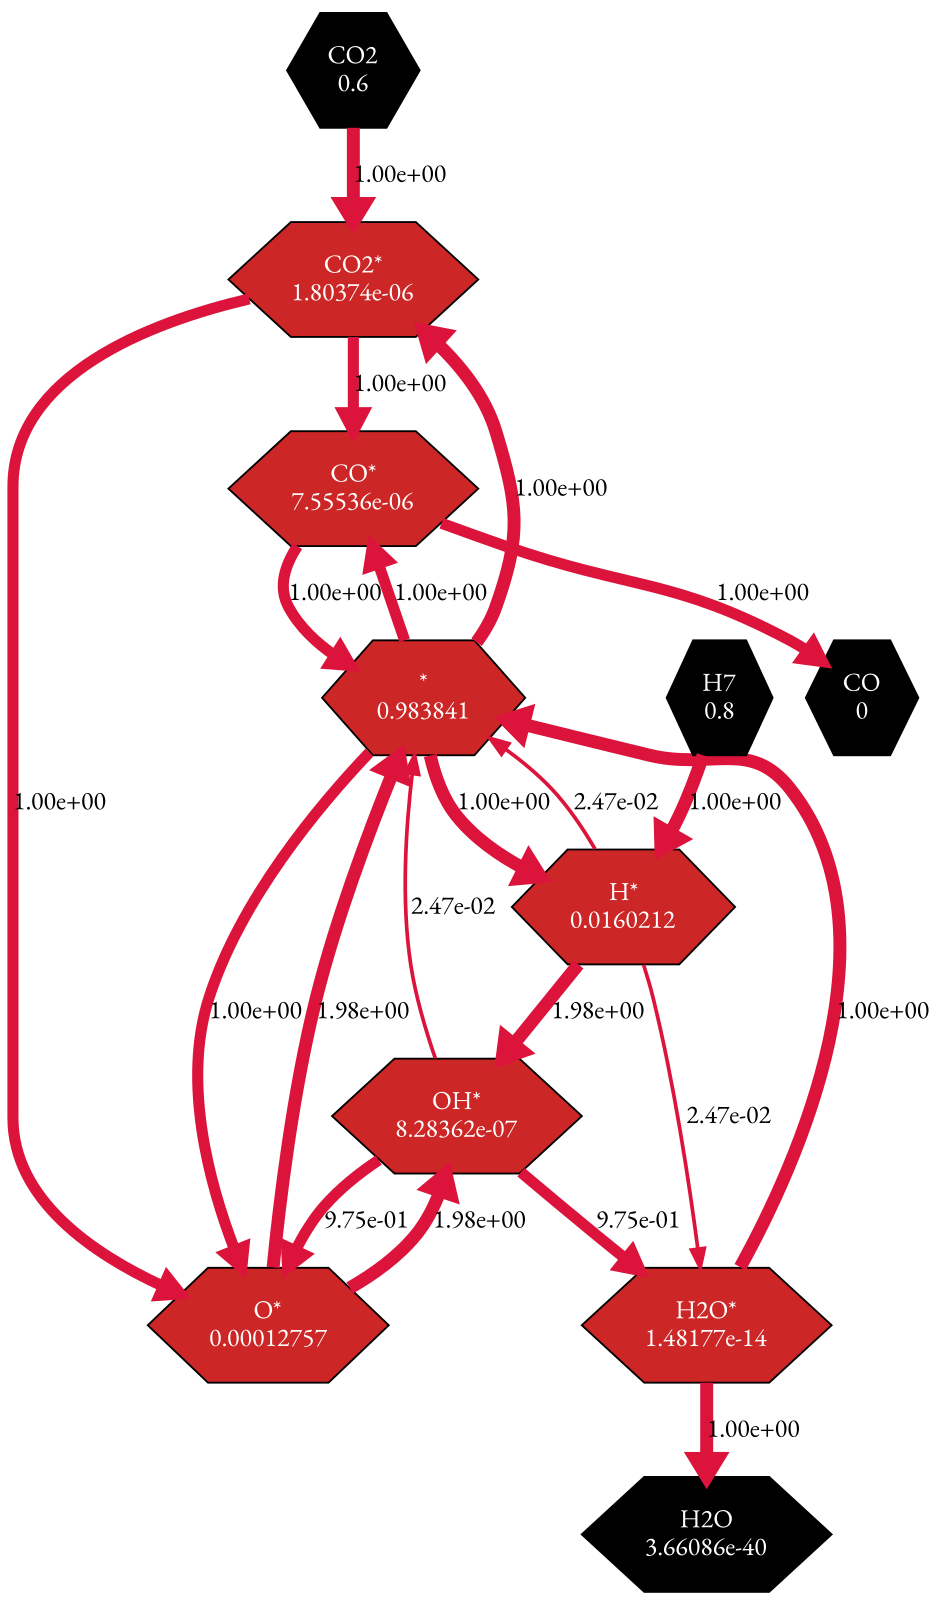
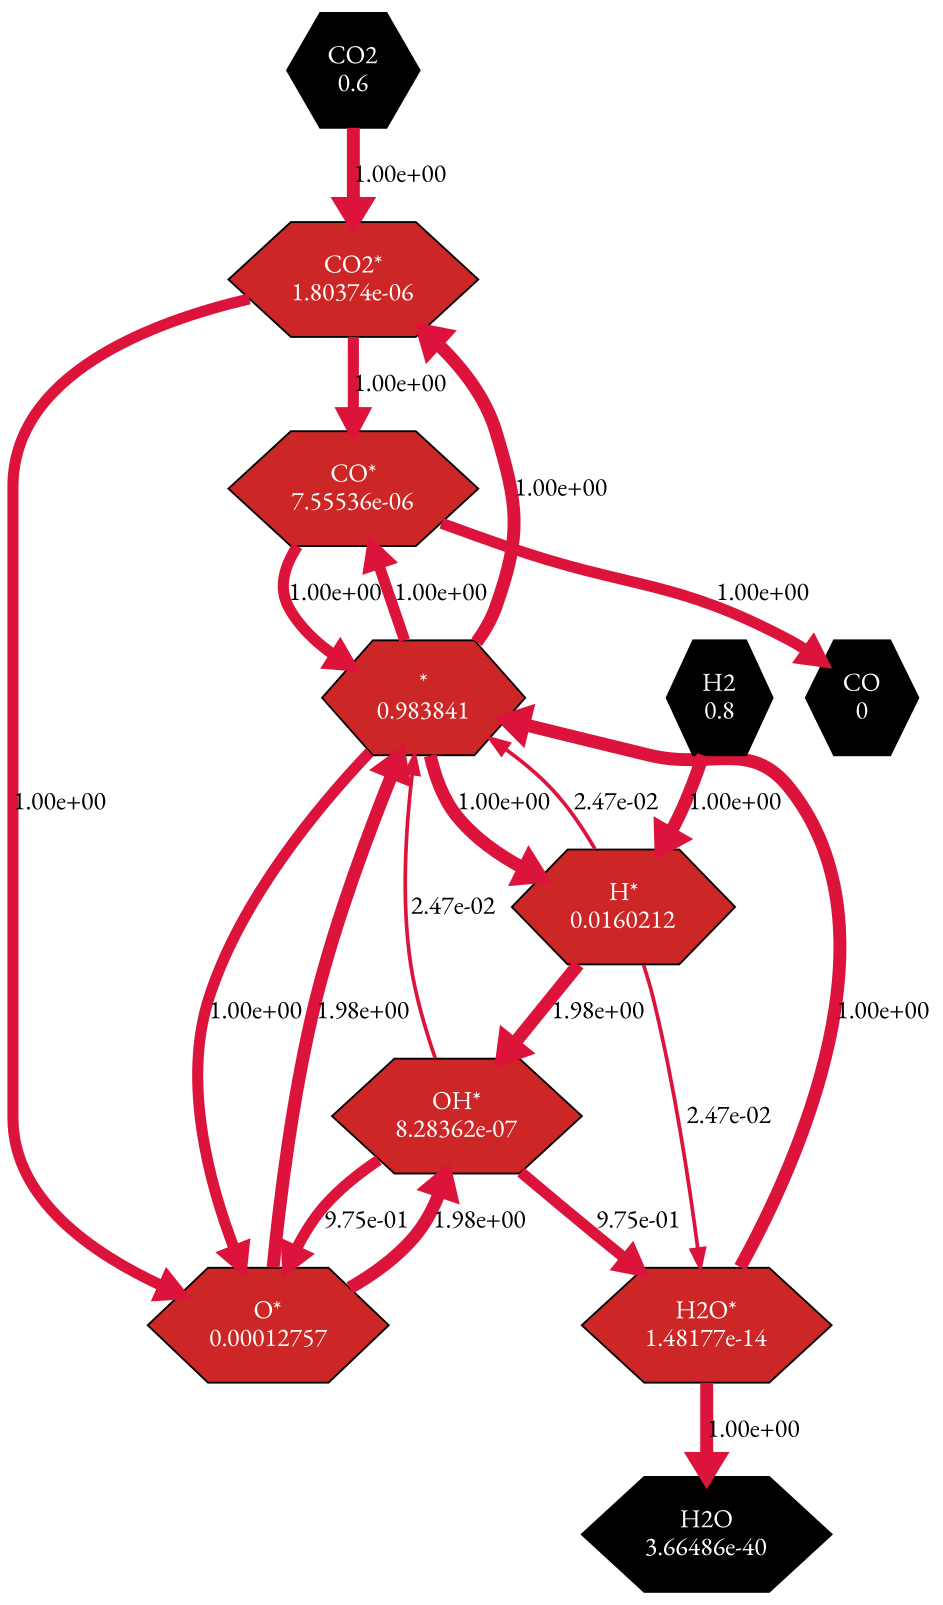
(720, 698) -> (720, 698)
(707, 1534) -> (707, 1534)
